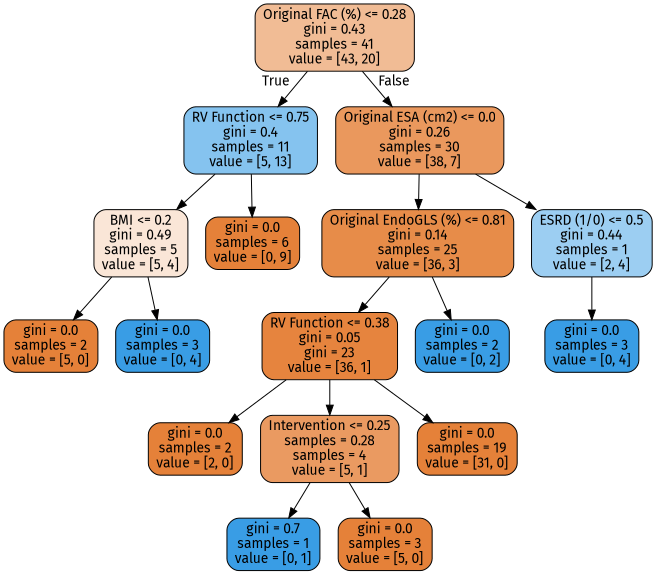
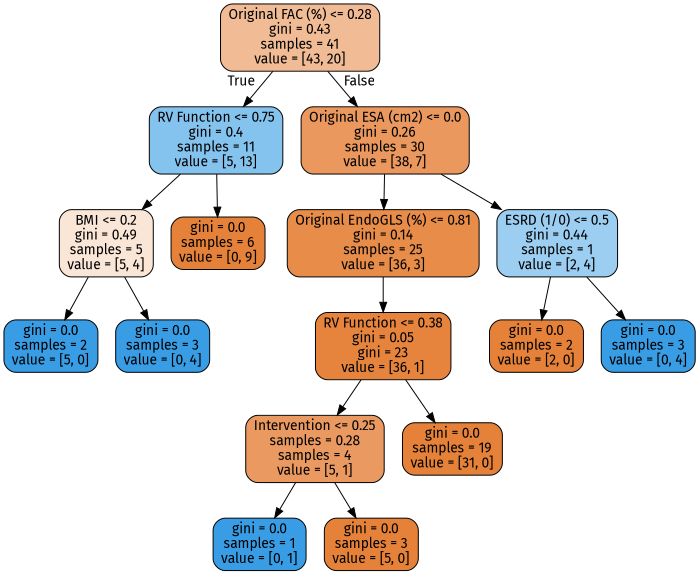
(51, 346) -> (51, 346)
(462, 346) -> none
(262, 398) -> (547, 294)
(273, 544) -> (260, 544)
